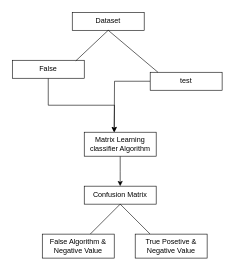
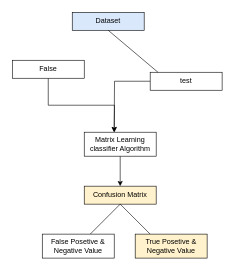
(108, 21) -> (108, 21)
(91, 46) -> none
(120, 195) -> (120, 195)
(78, 246) -> (78, 246)
(171, 246) -> (171, 246)
